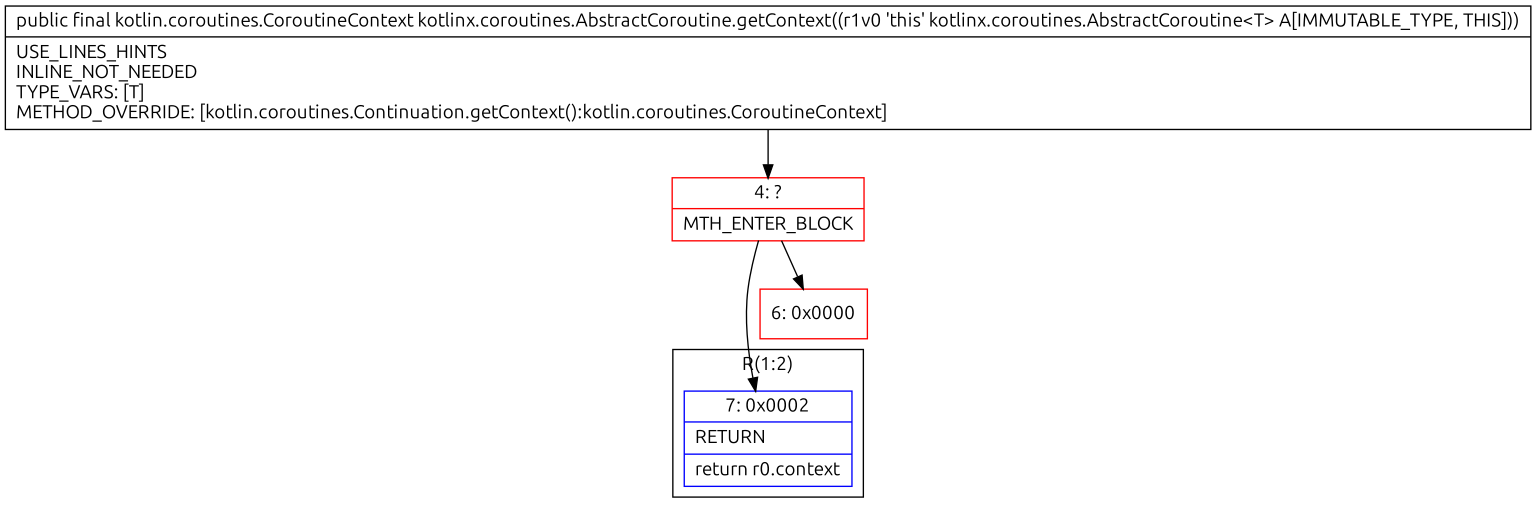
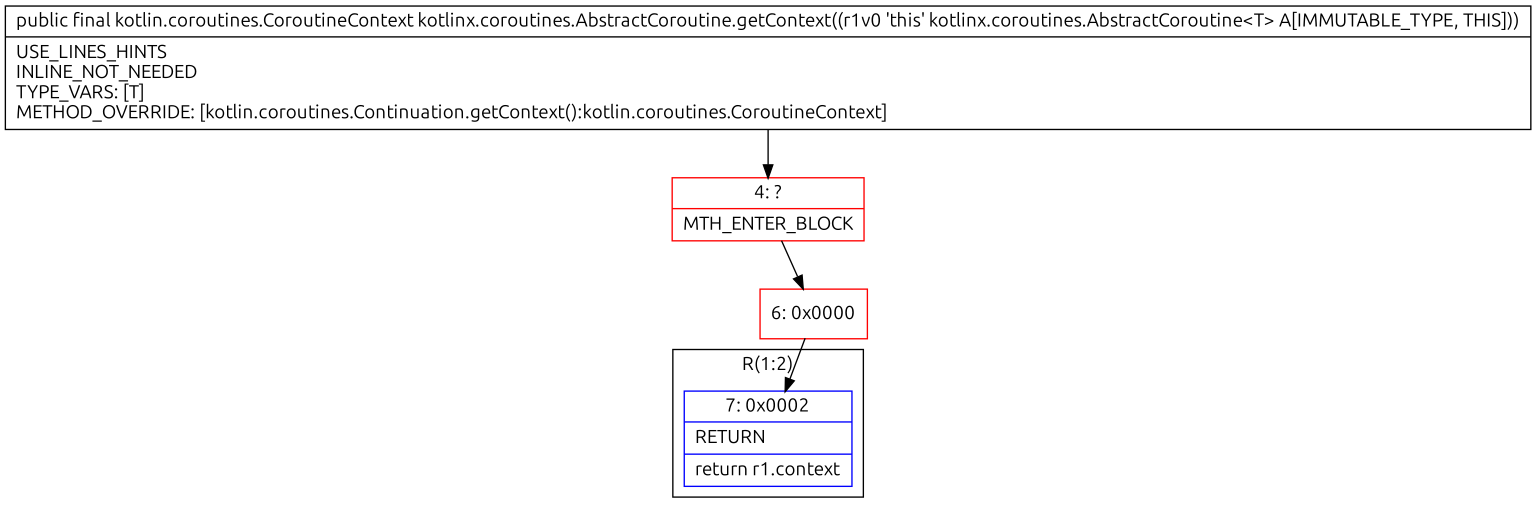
(747, 309) -> (798, 359)
(768, 470) -> (768, 470)
